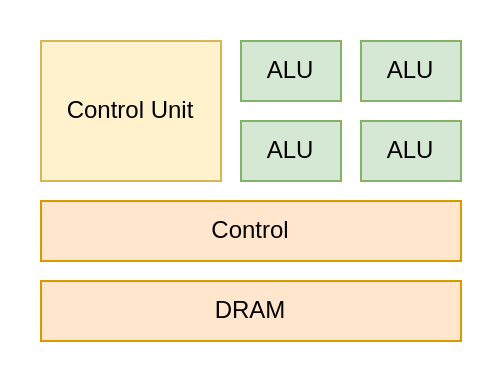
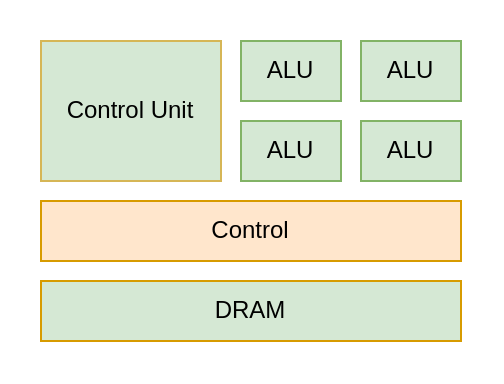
(131, 111) -> (131, 111)
(251, 311) -> (251, 311)
